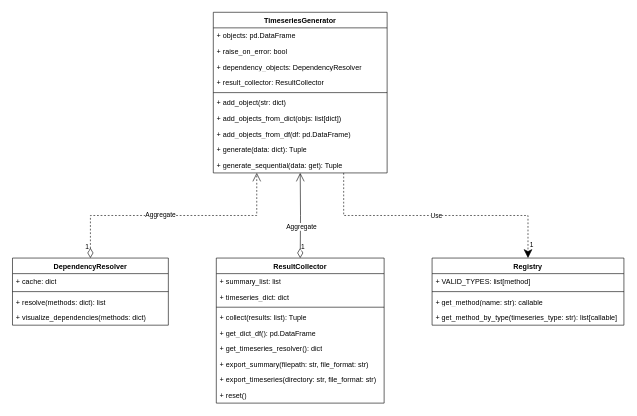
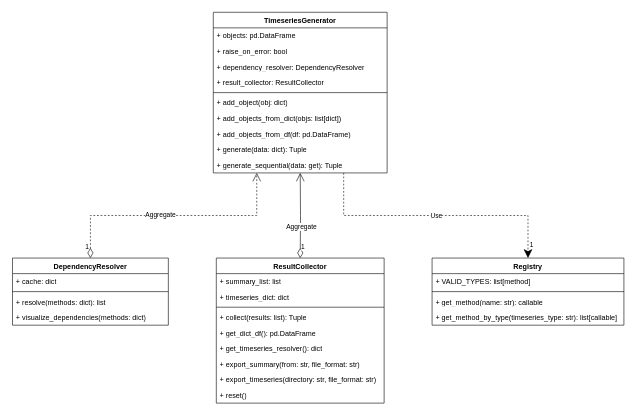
(294, 68) -> (295, 68)
(260, 104) -> (260, 104)
(301, 370) -> (301, 370)
